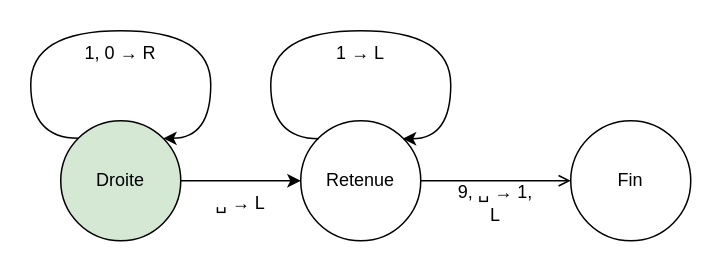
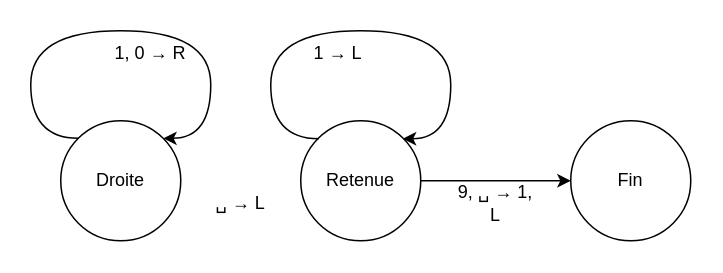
(121, 53) -> (151, 53)
(361, 53) -> (338, 53)
(121, 181) -> (121, 181)
(236, 181) -> none
(561, 181) -> (559, 181)
